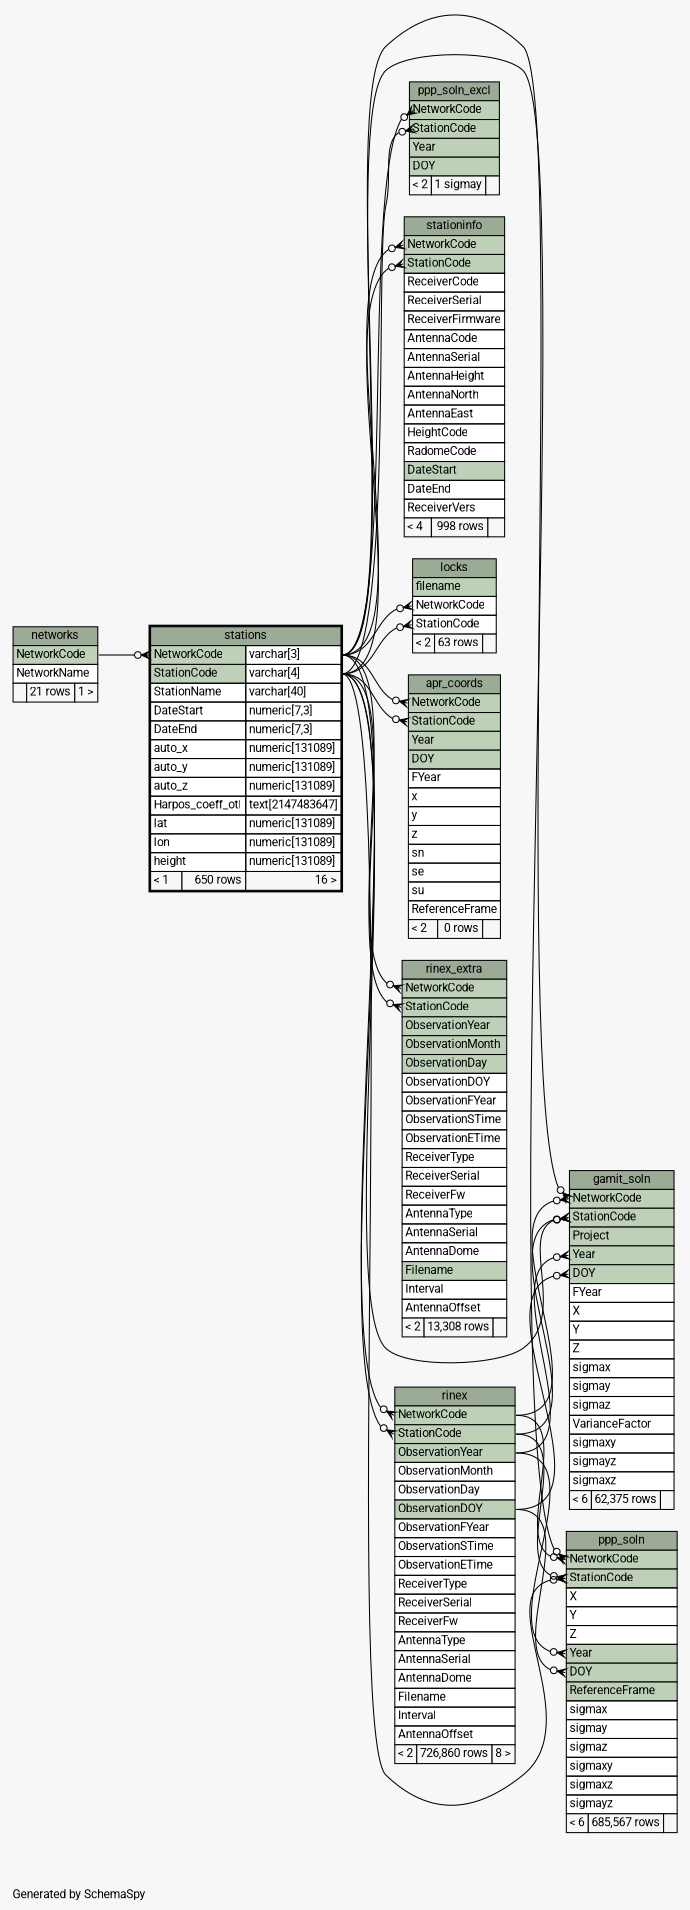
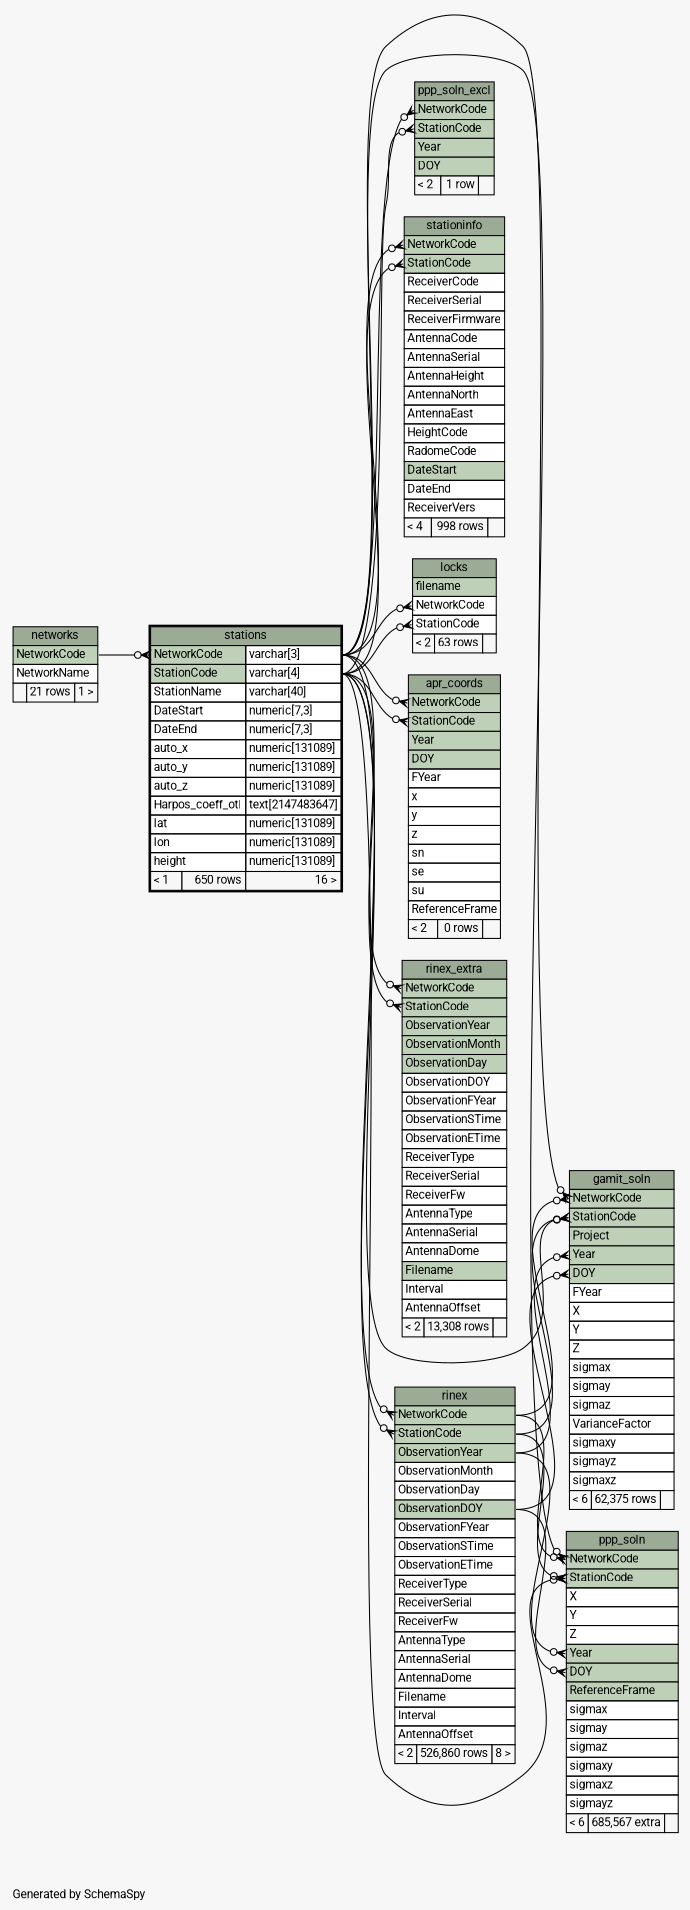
(459, 185) -> (461, 185)
(454, 1754) -> (454, 1754)
(626, 1823) -> (626, 1823)
